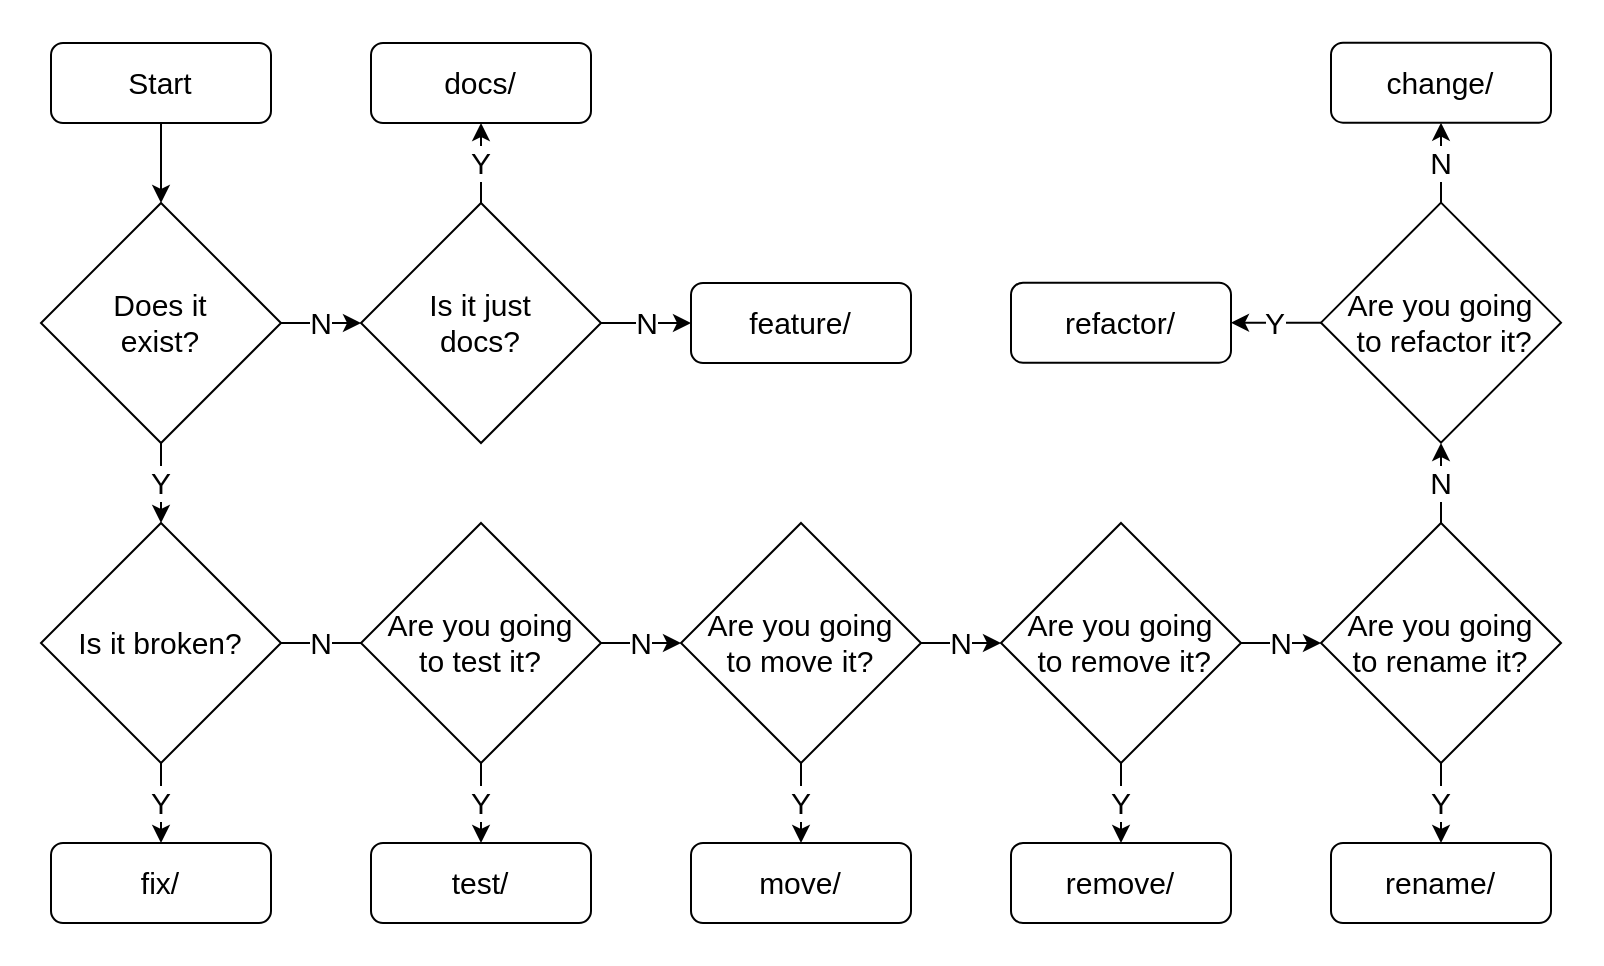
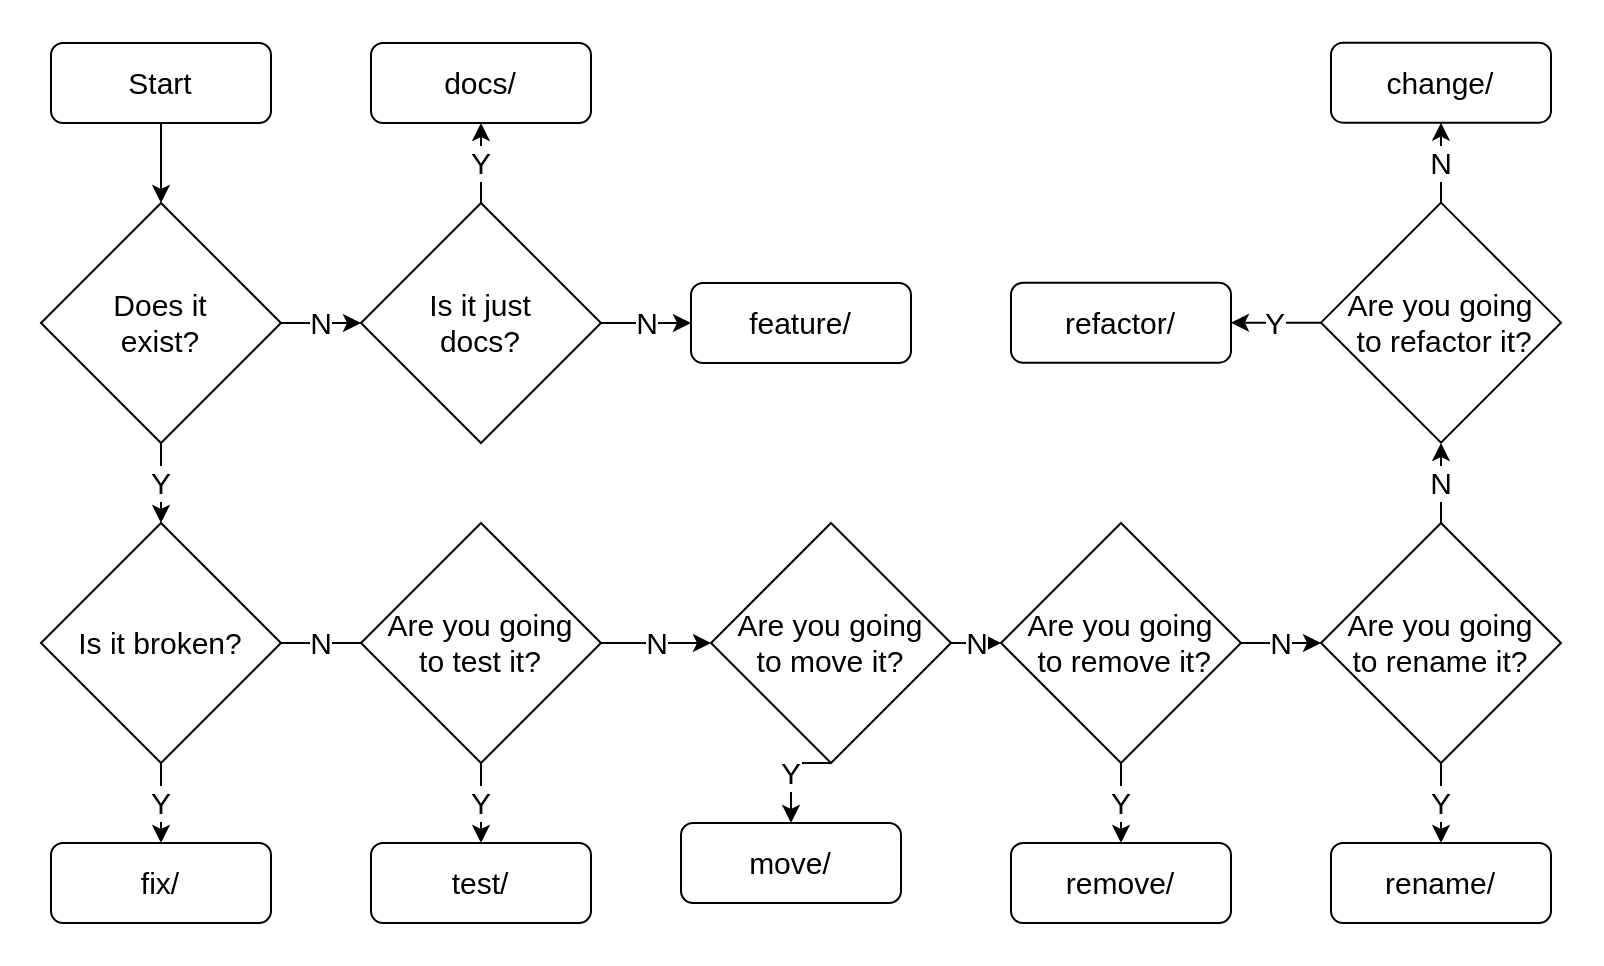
(801, 643) -> (831, 643)
(801, 883) -> (791, 863)
